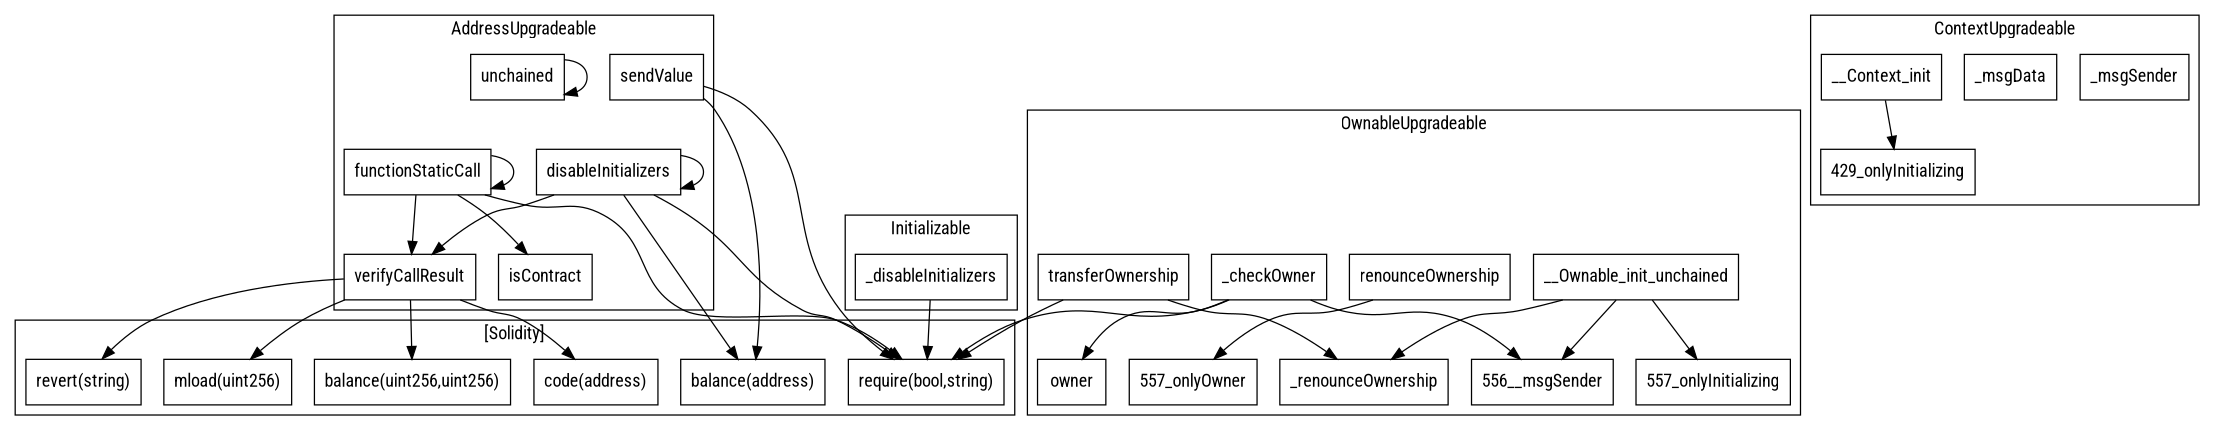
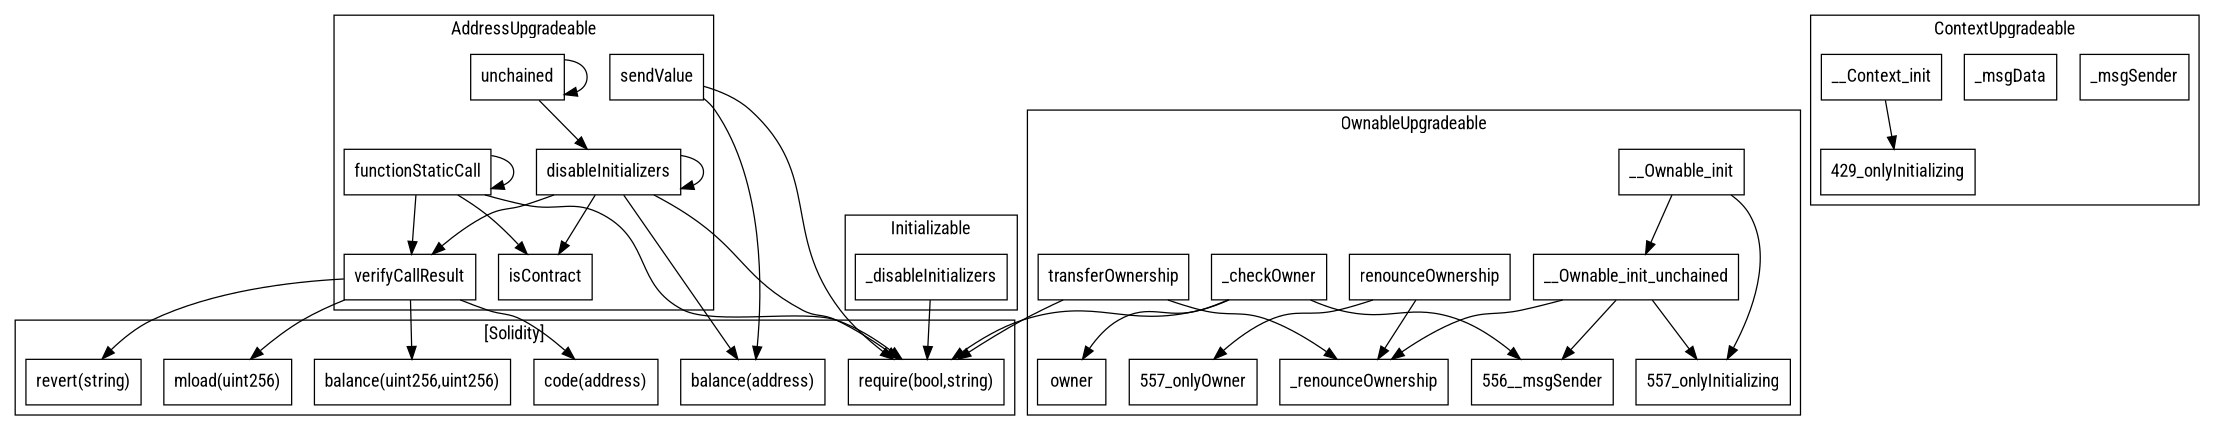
none -> (559, 120)
none -> (1682, 172)
none -> (580, 219)
none -> (1400, 324)
